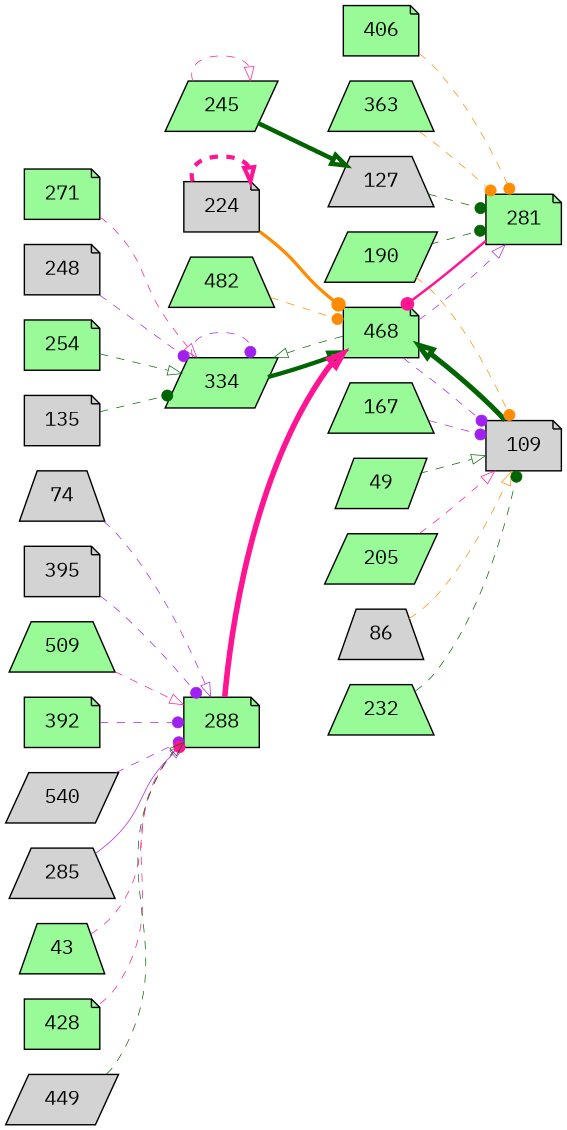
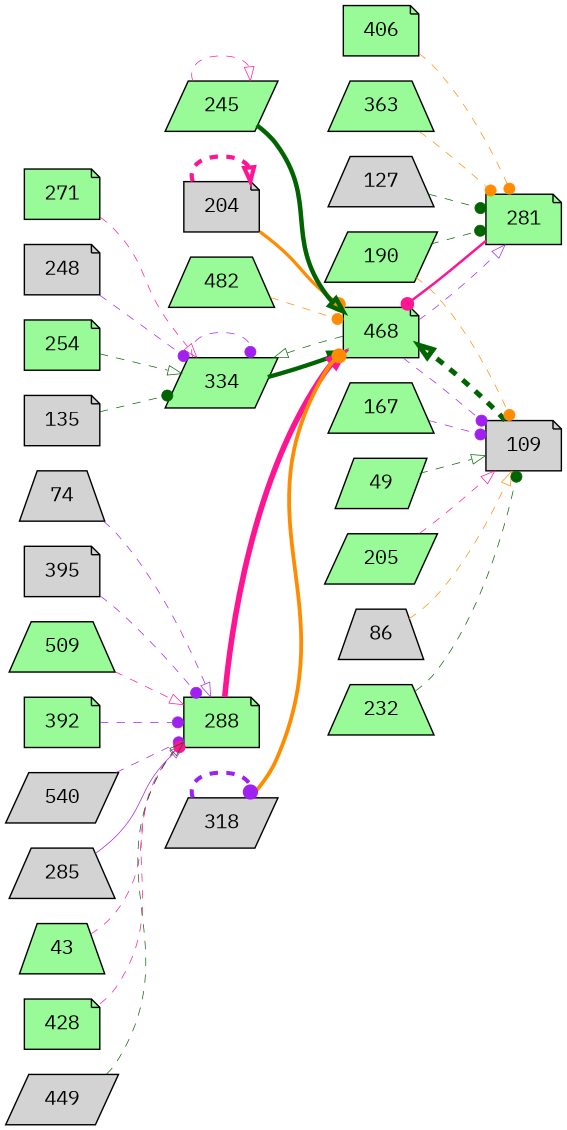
(295, 141) -> (300, 211)
(222, 207) -> (222, 207)
(469, 386) -> (469, 386)
none -> (222, 823)
